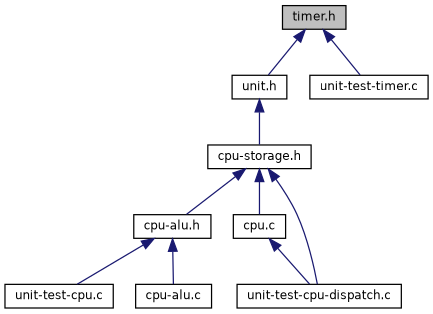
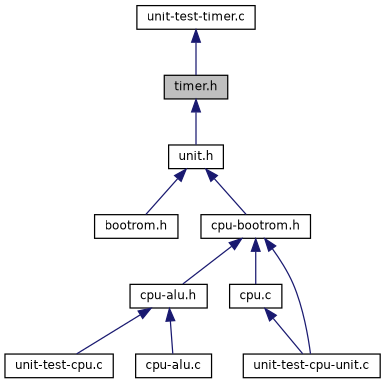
(346, 57) -> (196, 59)
(259, 157) -> (256, 226)
none -> (136, 226)
(319, 296) -> (312, 366)
